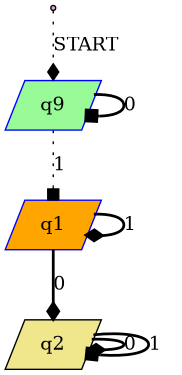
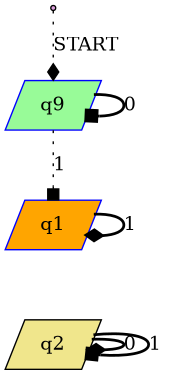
(53, 276) -> none
